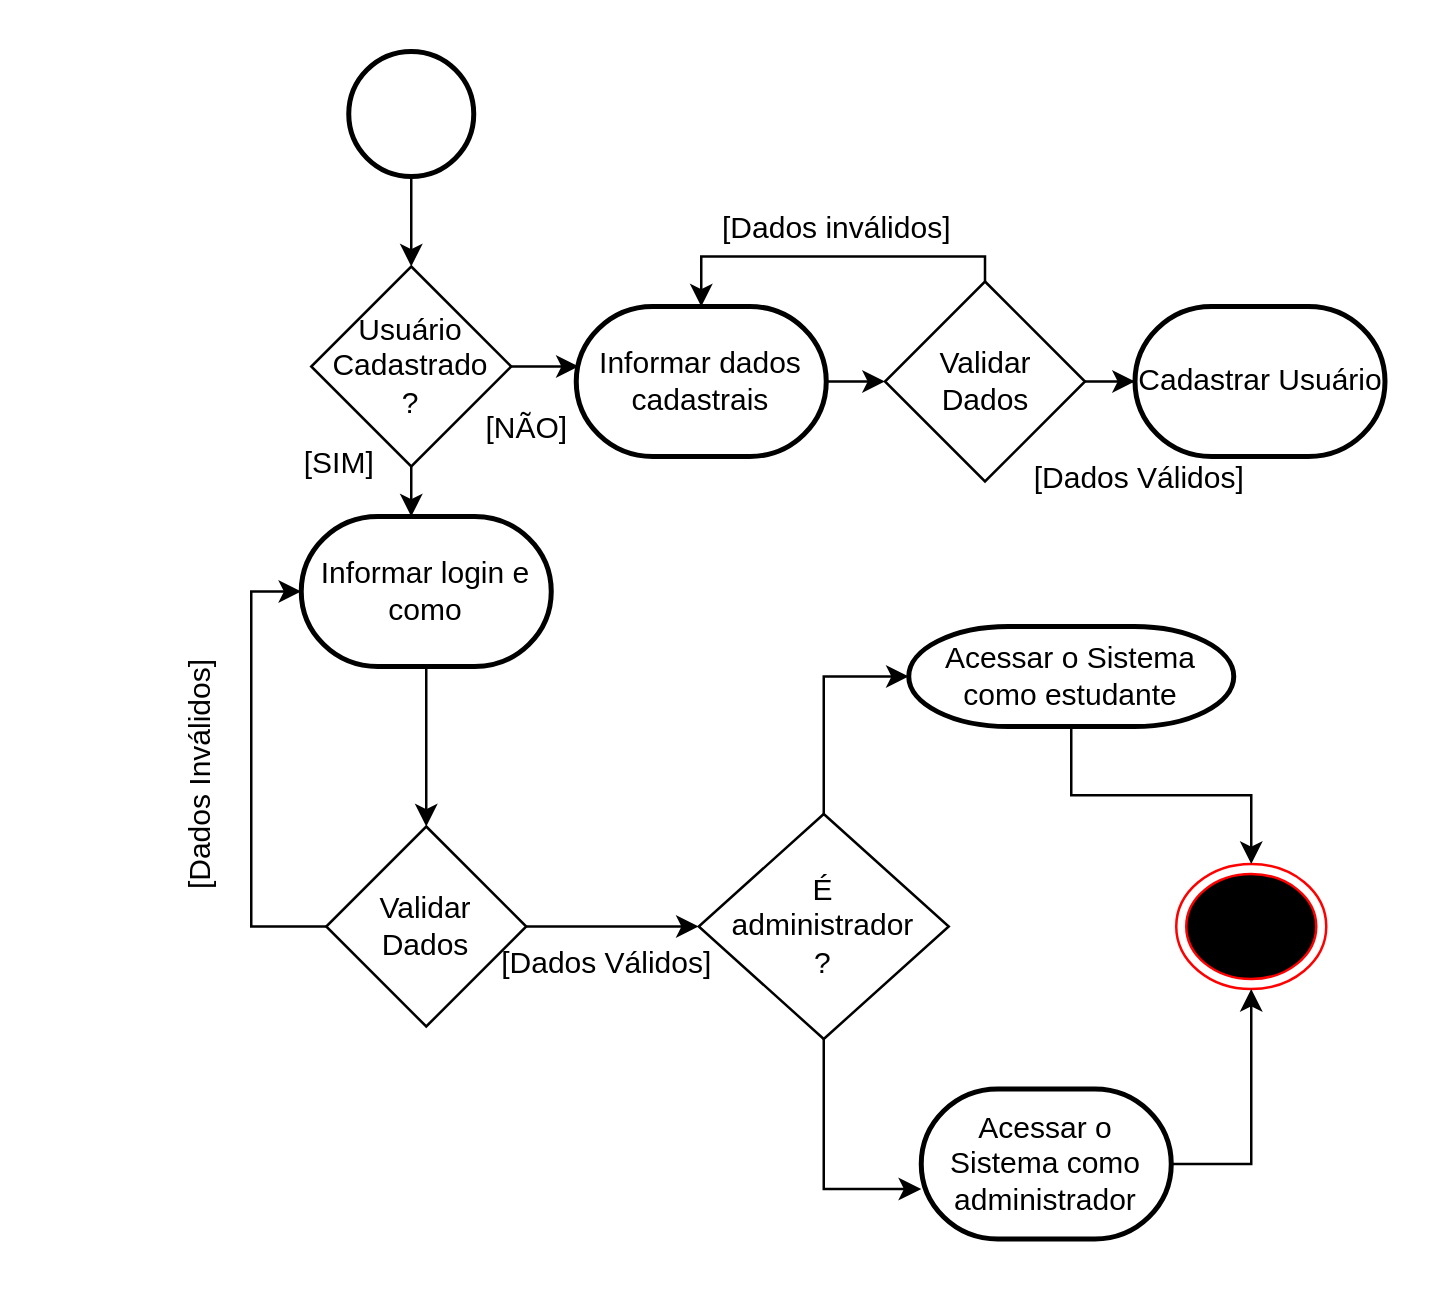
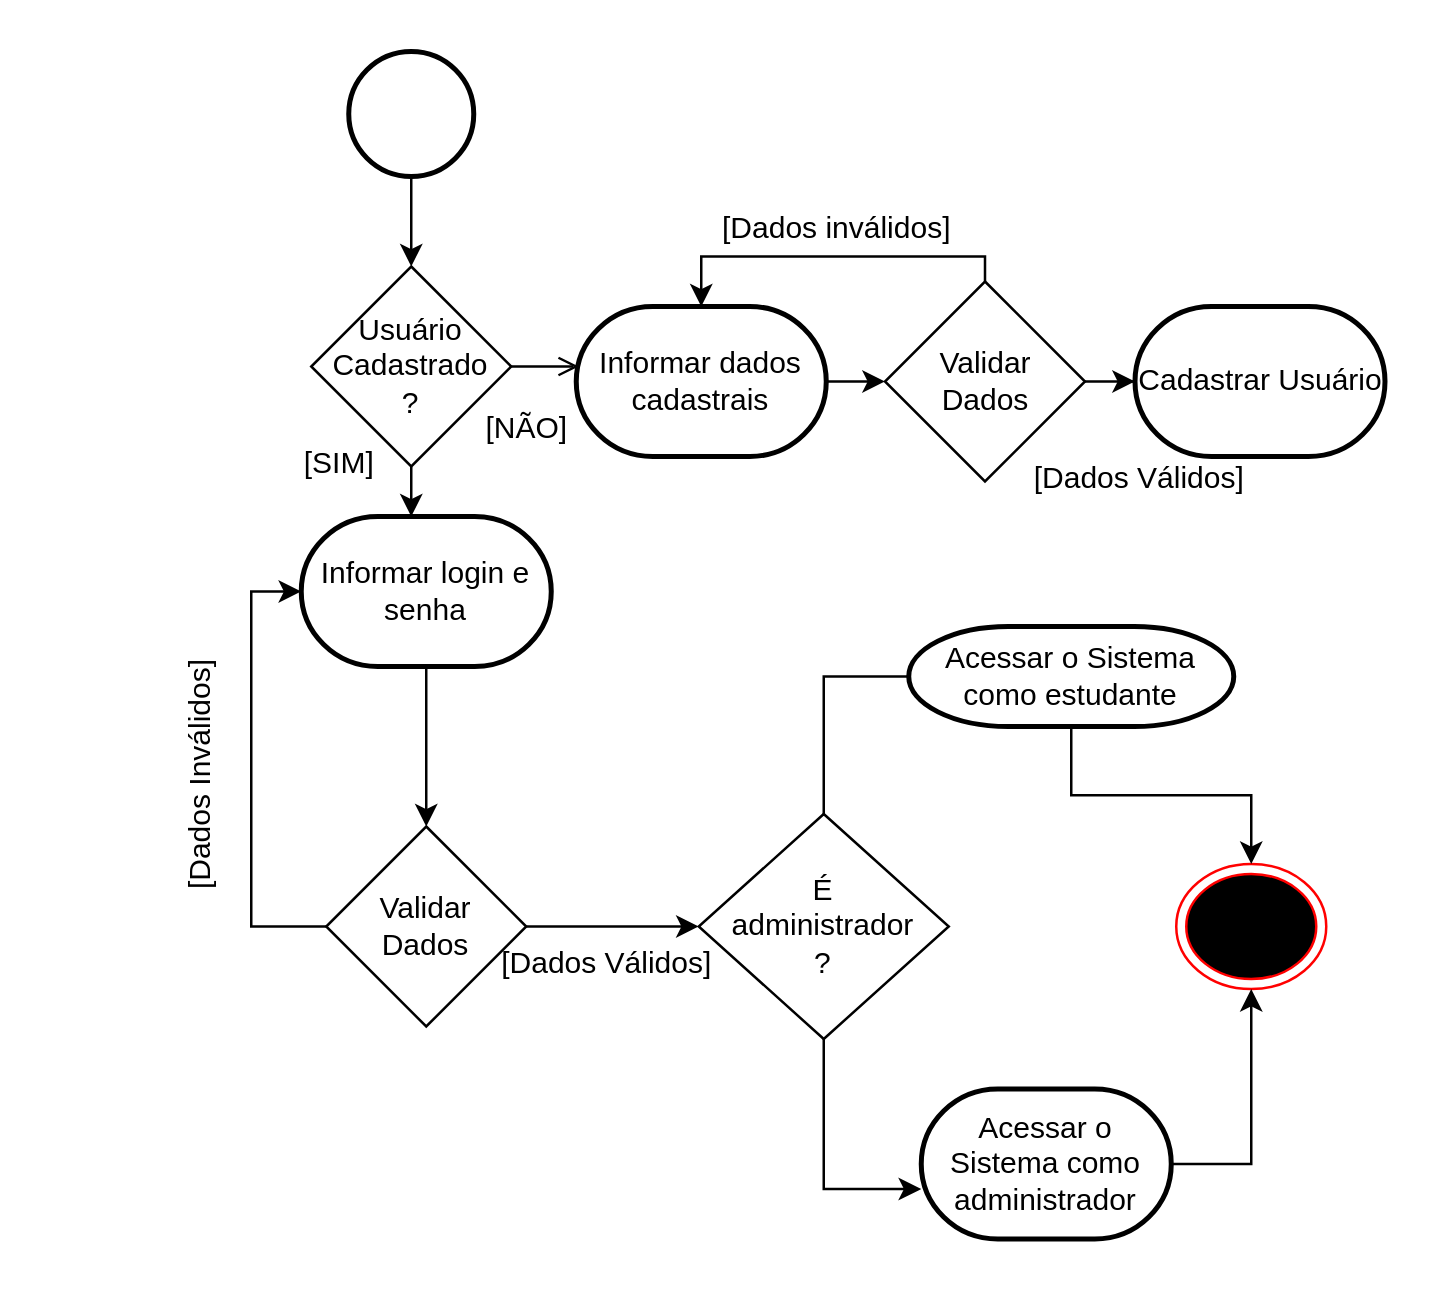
(560, 366) -> (564, 366)
(426, 591) -> (426, 591)
(890, 676) -> (897, 676)
